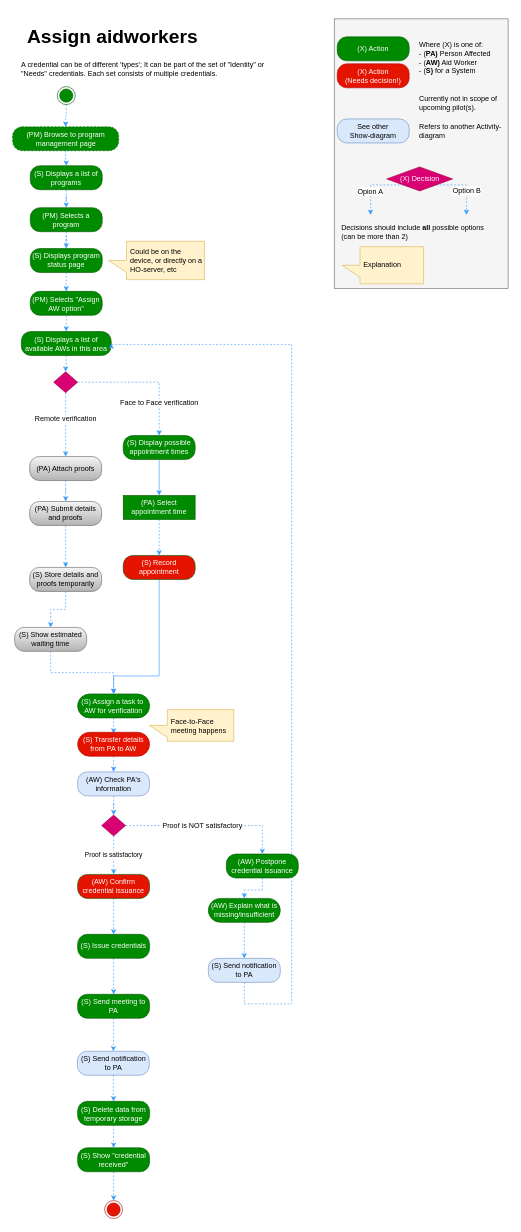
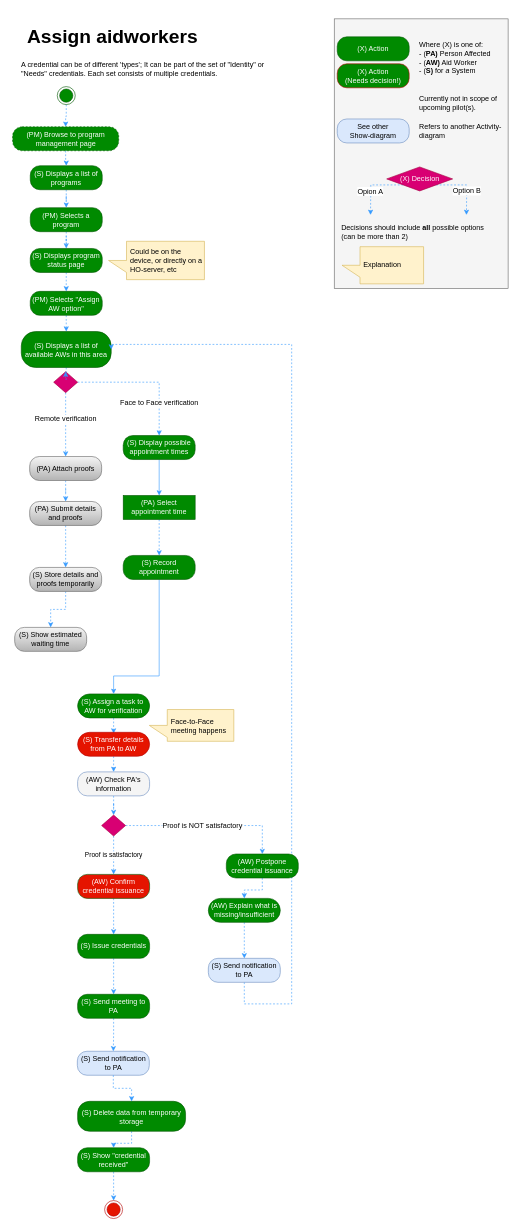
(374, 75) -> (374, 75)
(66, 343) -> (66, 349)
(159, 567) -> (159, 567)
(72, 673) -> none
(114, 784) -> (114, 784)
(114, 1114) -> (132, 1117)
